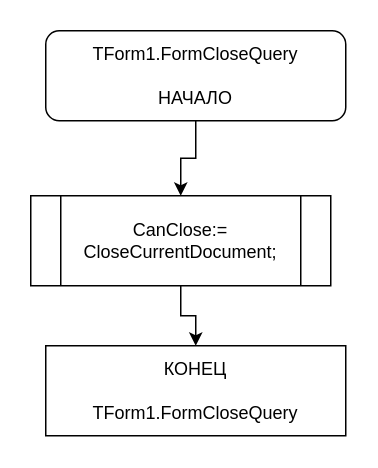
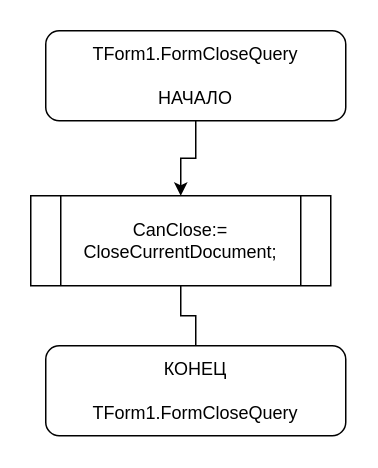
(196, 334) -> (196, 338)
(196, 391) -> (196, 391)
